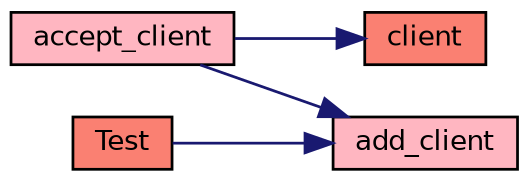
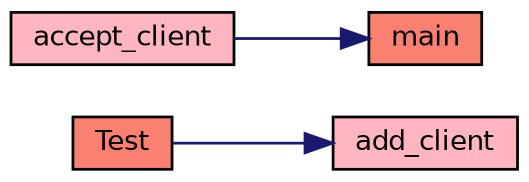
(425, 39) -> (425, 39)
(261, 86) -> none
